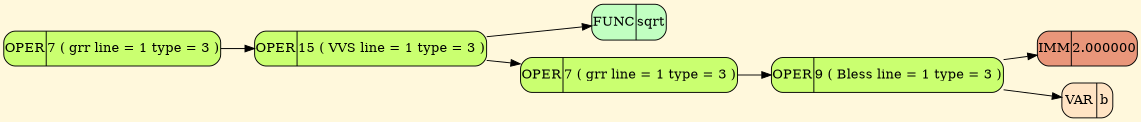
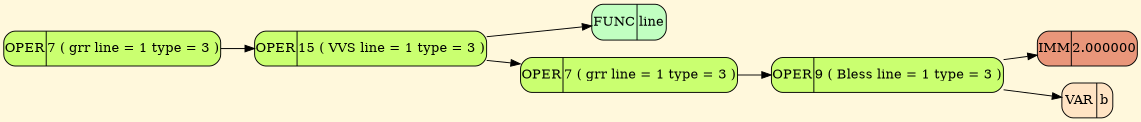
(651, 22) -> (652, 22)
